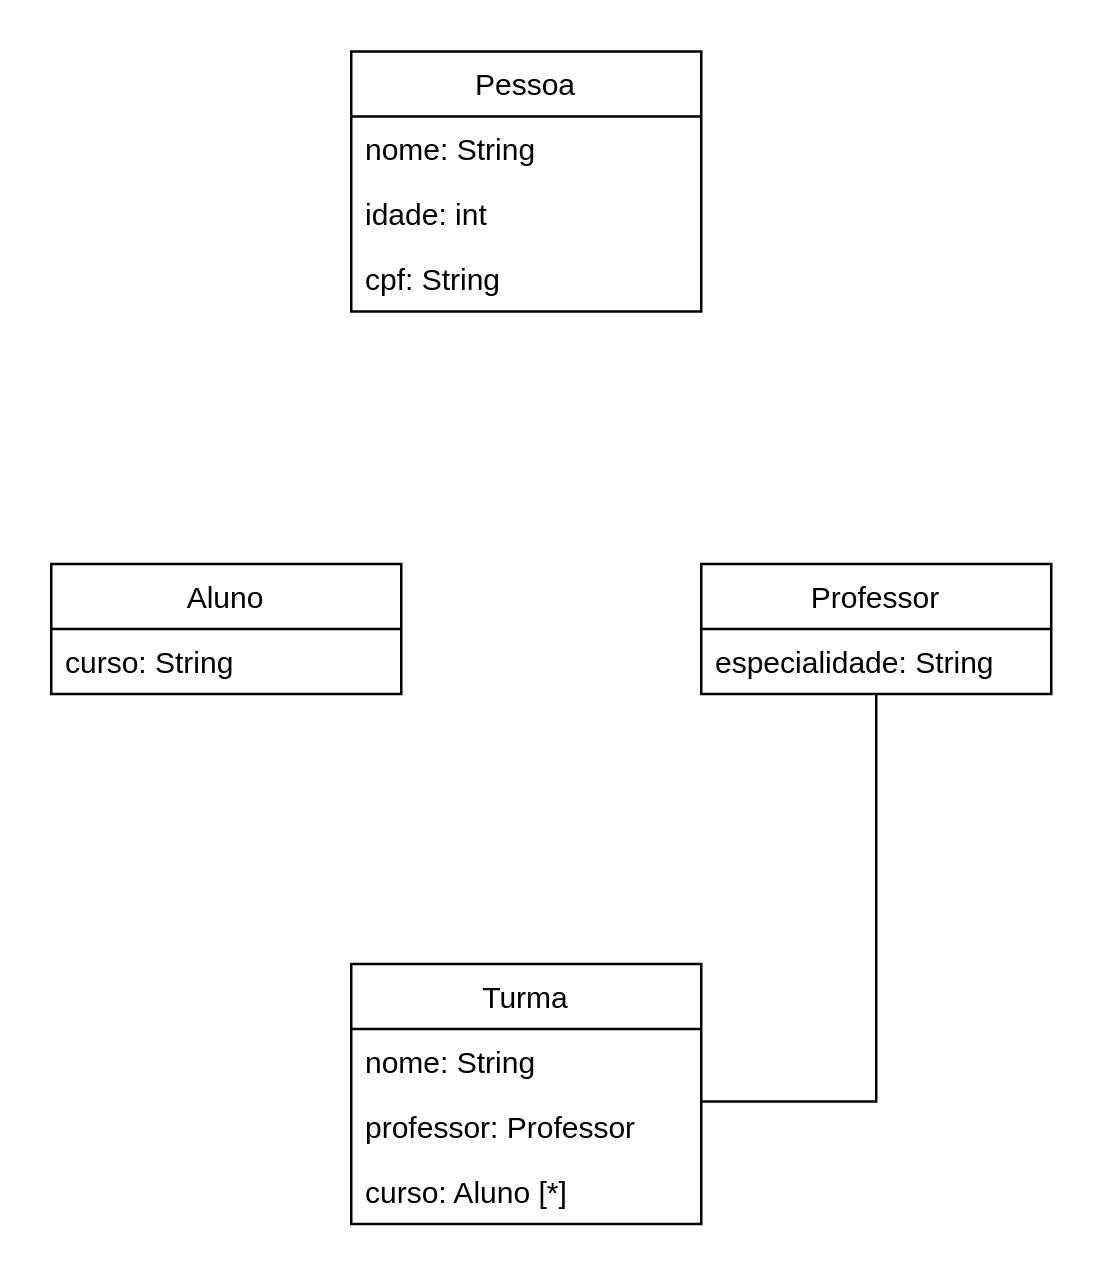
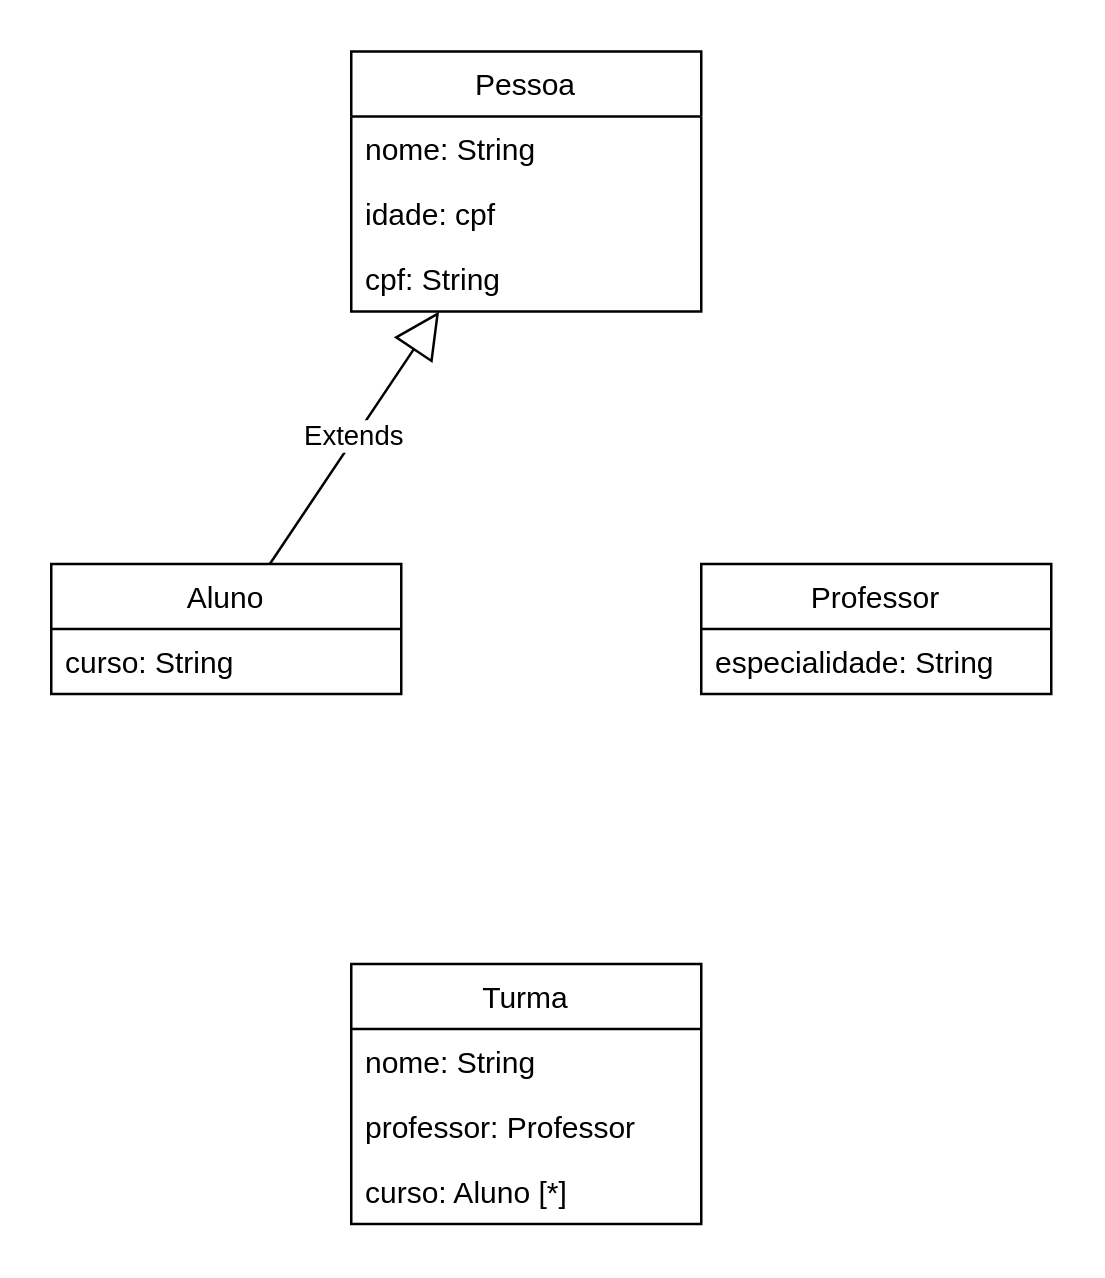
(433, 215) -> (437, 215)
none -> (317, 494)
(876, 985) -> none
